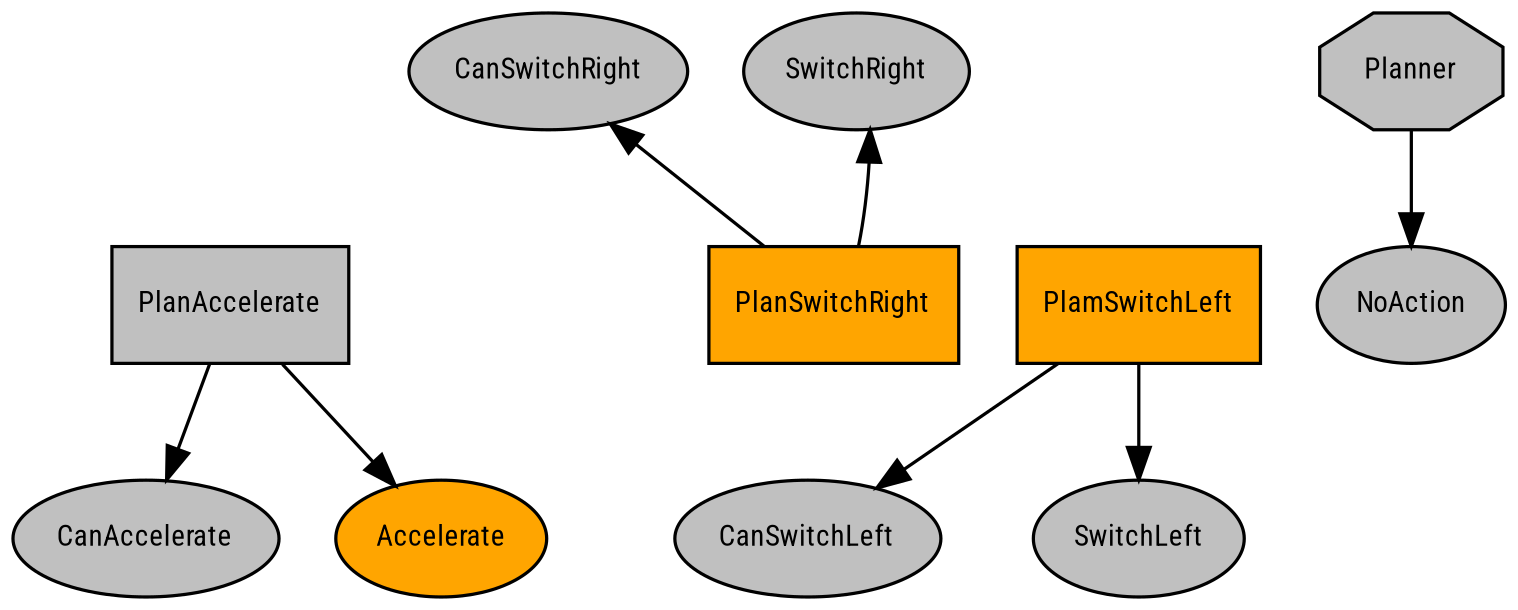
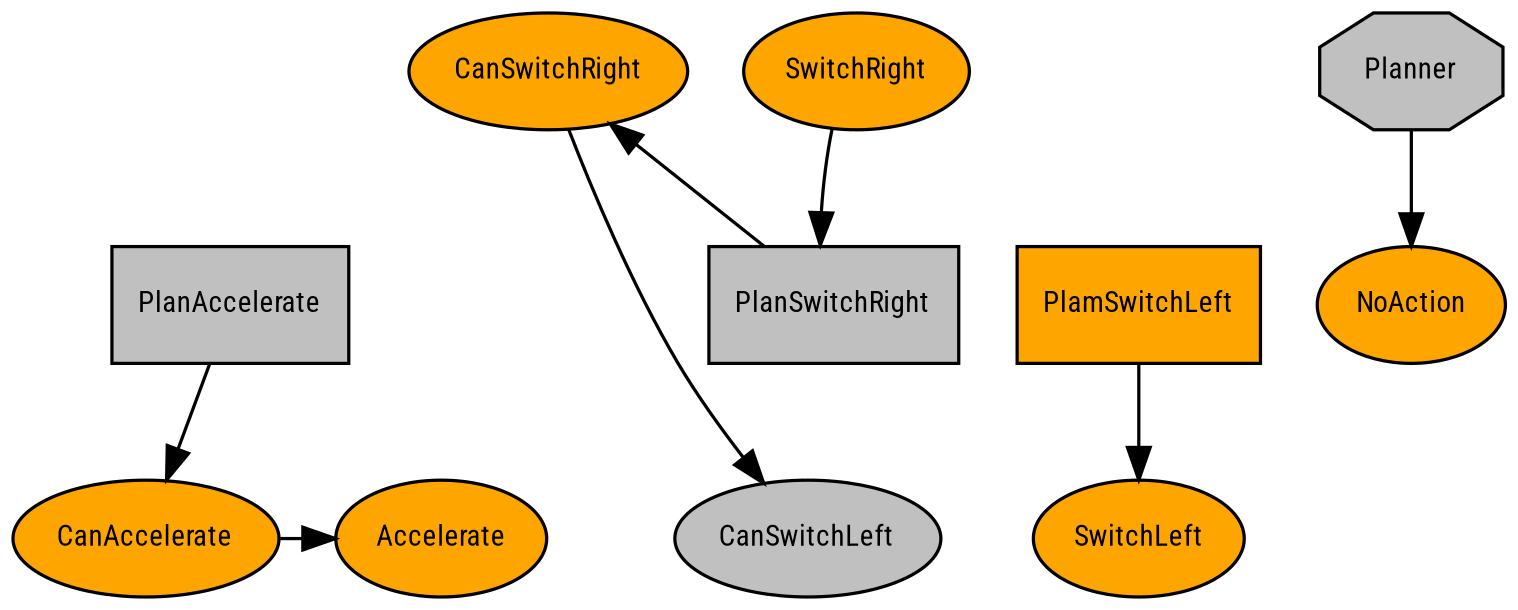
(548, 71) -> (548, 71)
(857, 71) -> (857, 71)
(865, 204) -> (825, 170)
(834, 305) -> (834, 305)
(1411, 305) -> (1411, 305)
(328, 413) -> (291, 539)
(981, 416) -> (644, 300)
(146, 539) -> (146, 539)
(1139, 539) -> (1139, 539)
